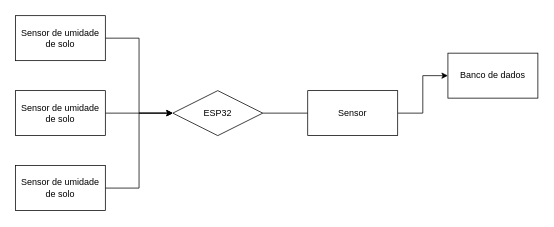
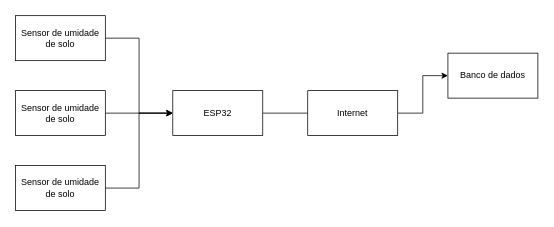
(218, 113) -> (218, 113)
(353, 113) -> (353, 113)
